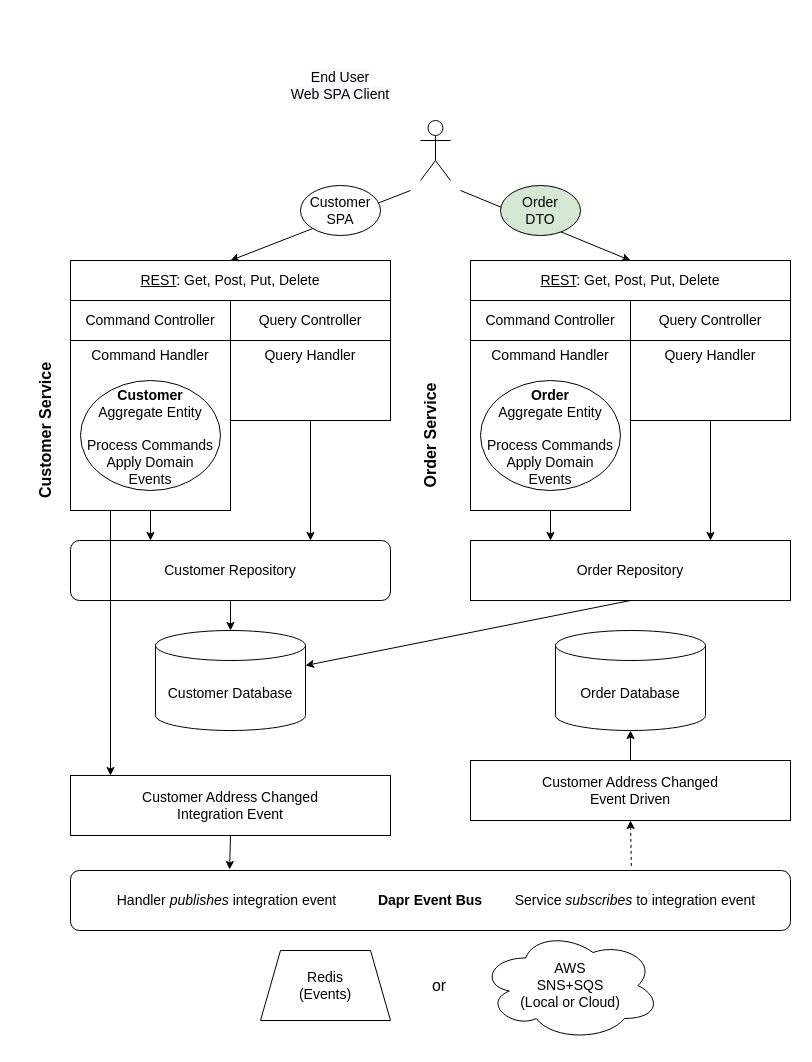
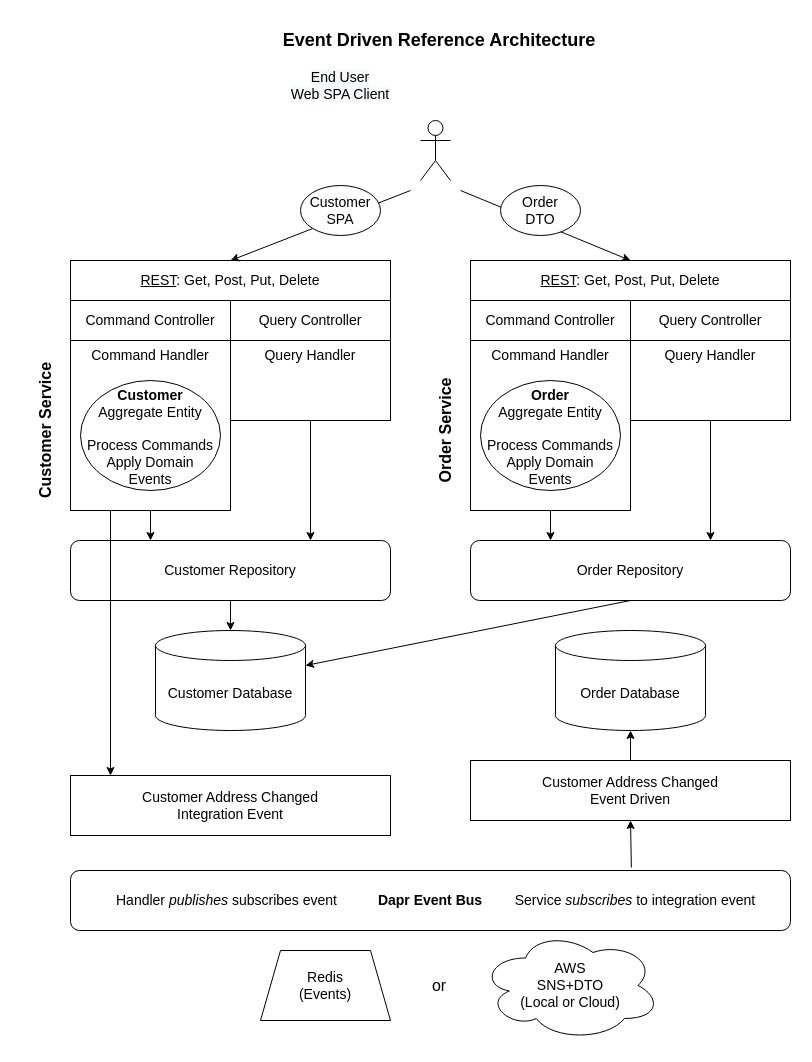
none -> (440, 41)
(541, 211) -> (541, 211)
(431, 436) -> (446, 431)
(631, 571) -> (631, 571)
(631, 847) -> (631, 847)
(230, 849) -> none
(227, 901) -> (227, 901)
(571, 986) -> (571, 986)
